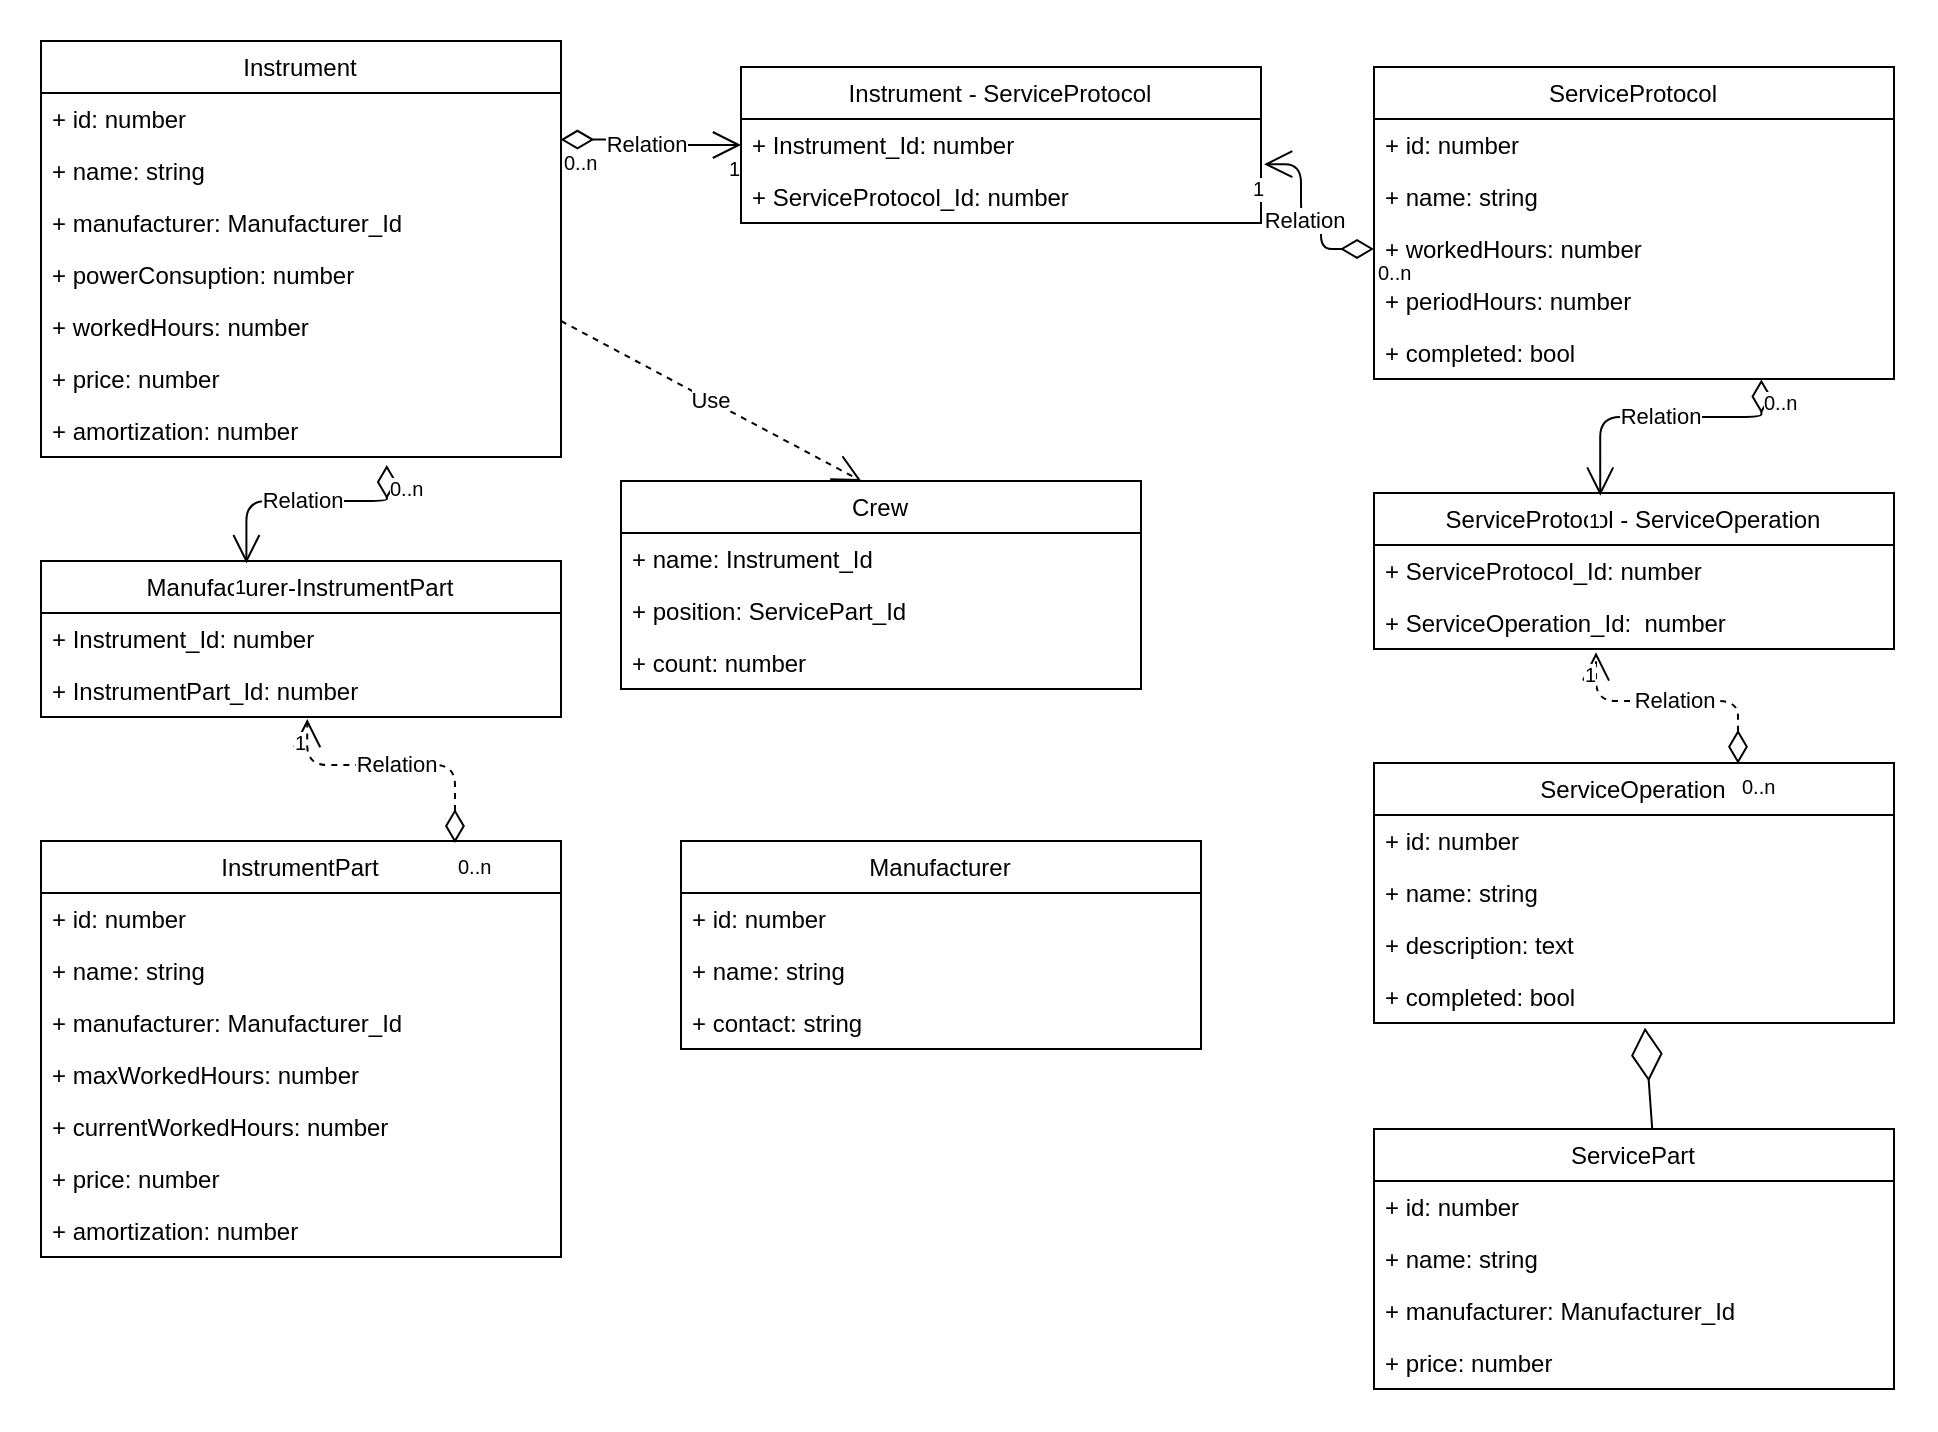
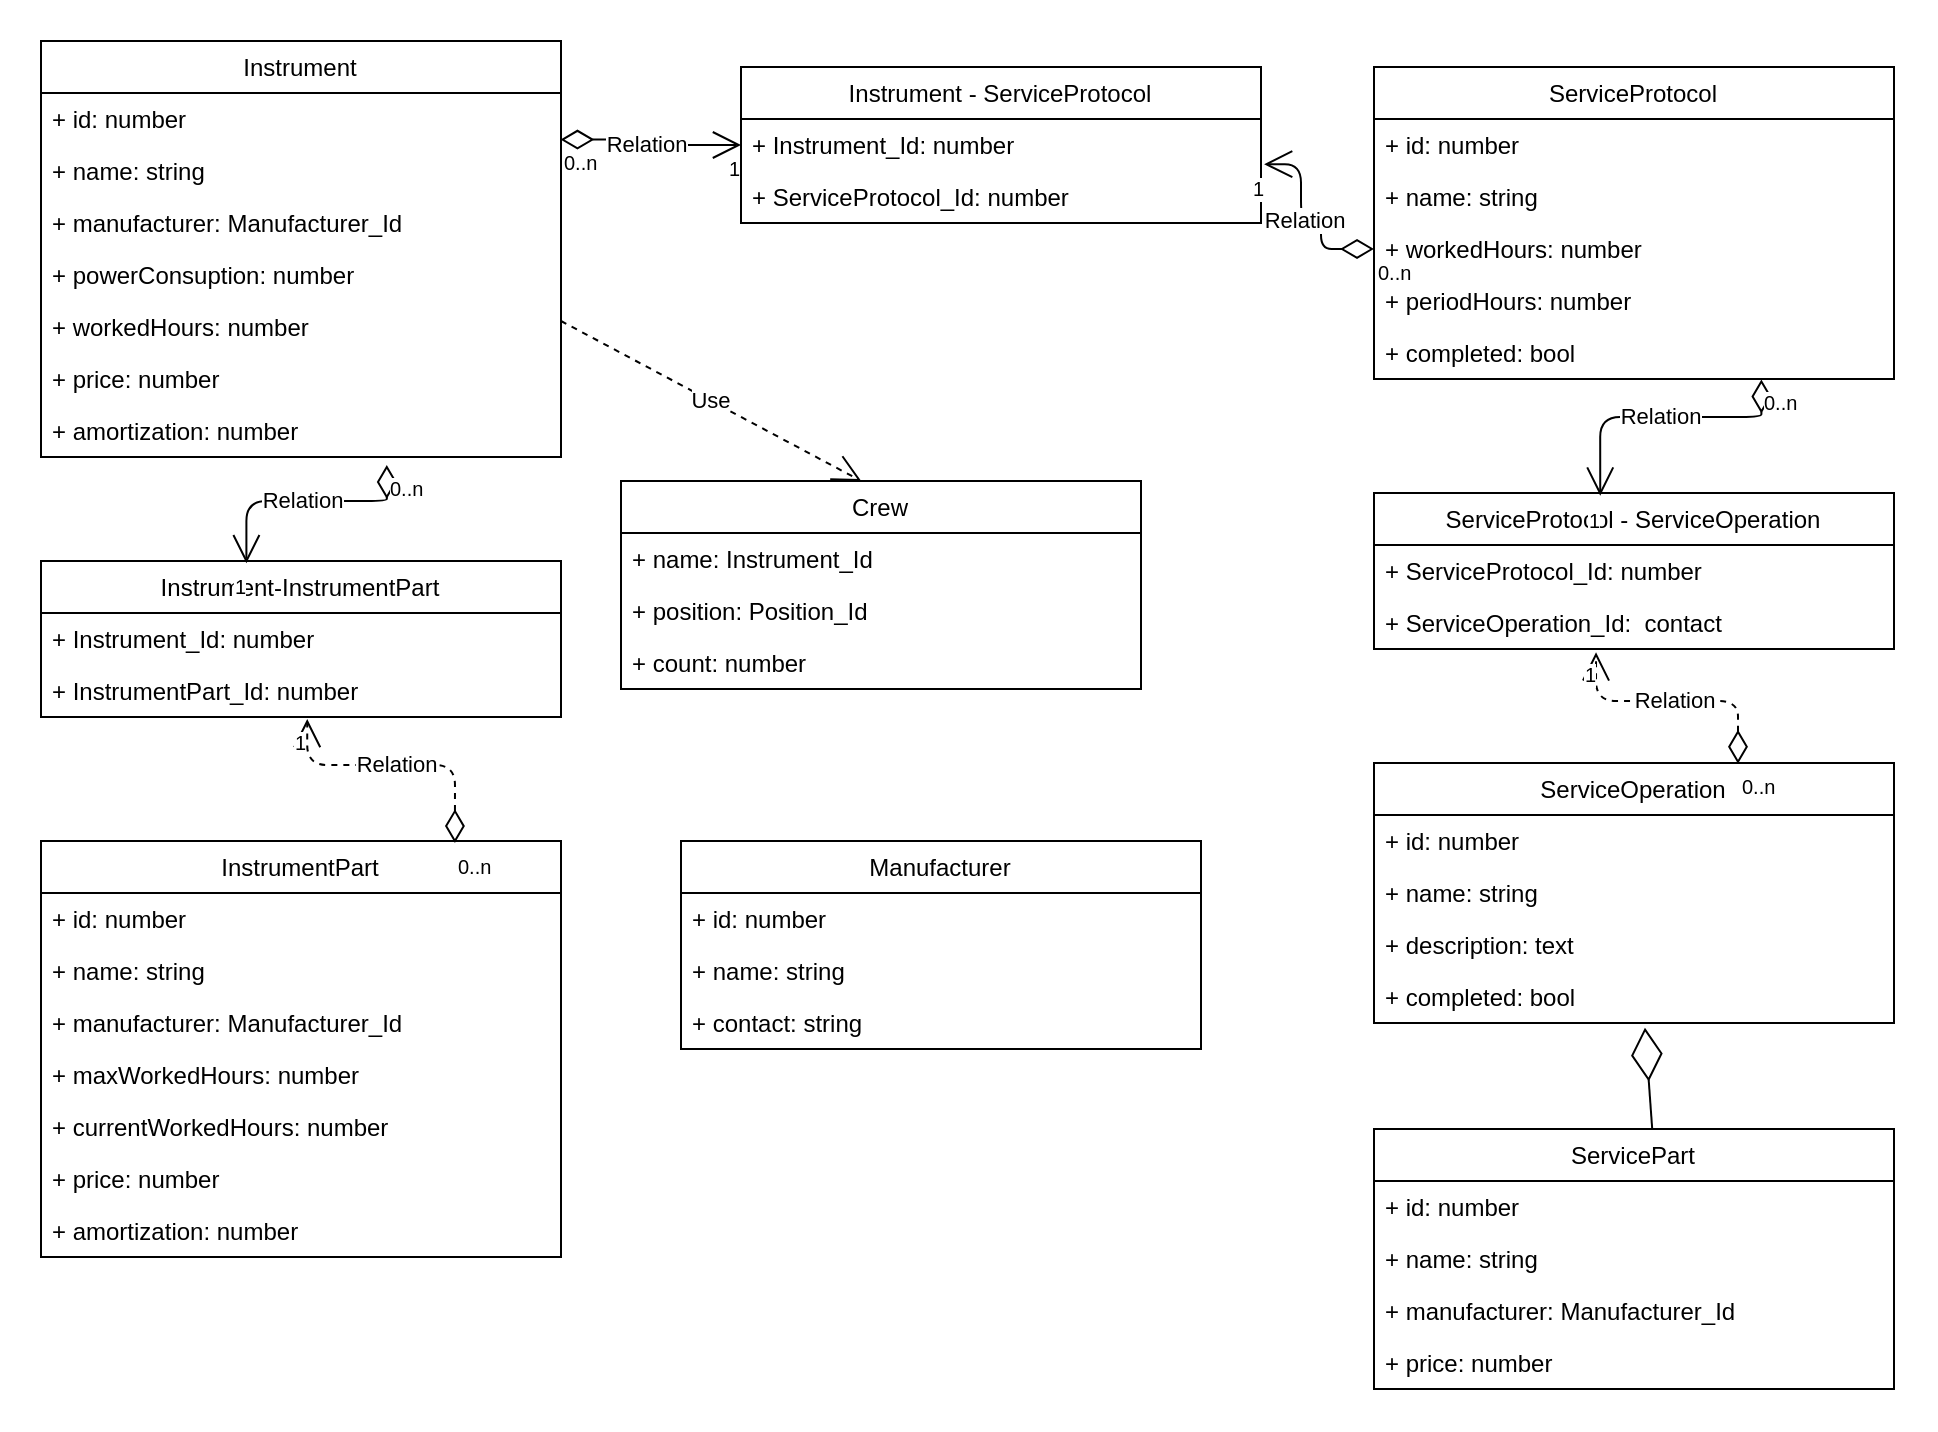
(300, 588) -> (300, 588)
(788, 612) -> (765, 612)
(1571, 624) -> (1578, 624)
